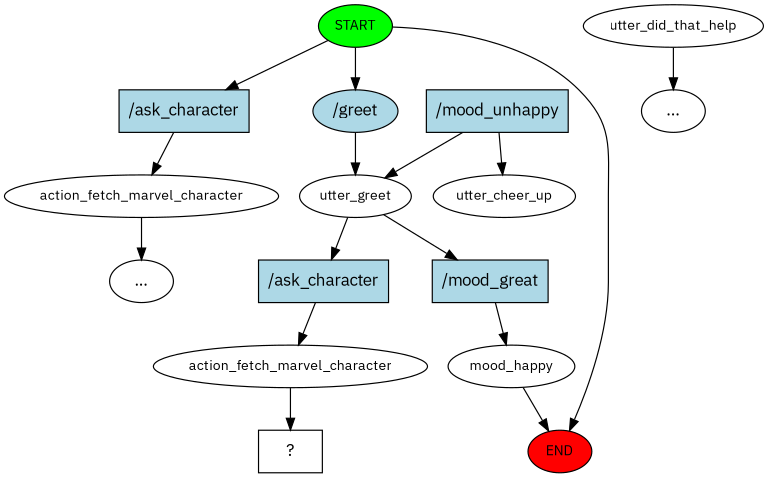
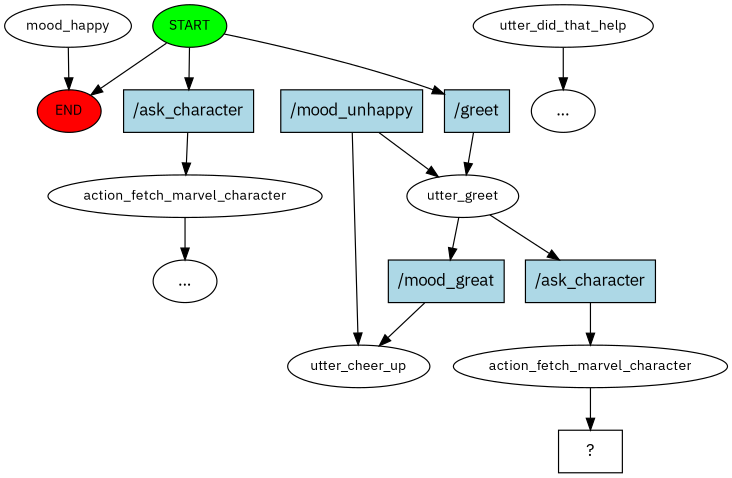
(355, 111) -> (477, 111)
(499, 318) -> (406, 320)
